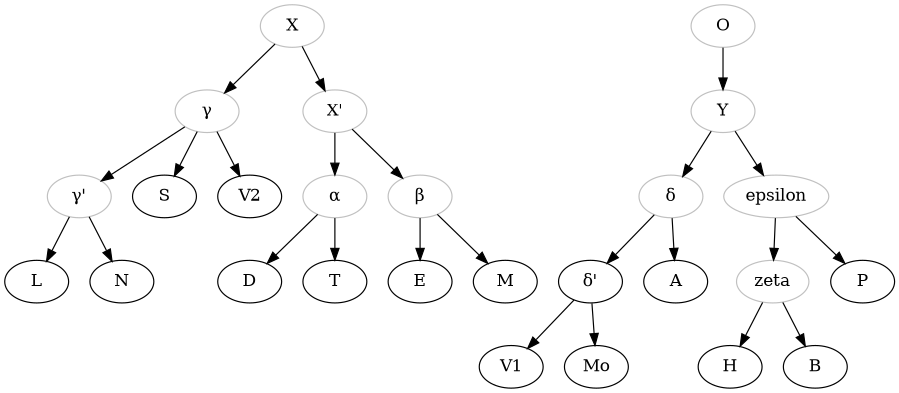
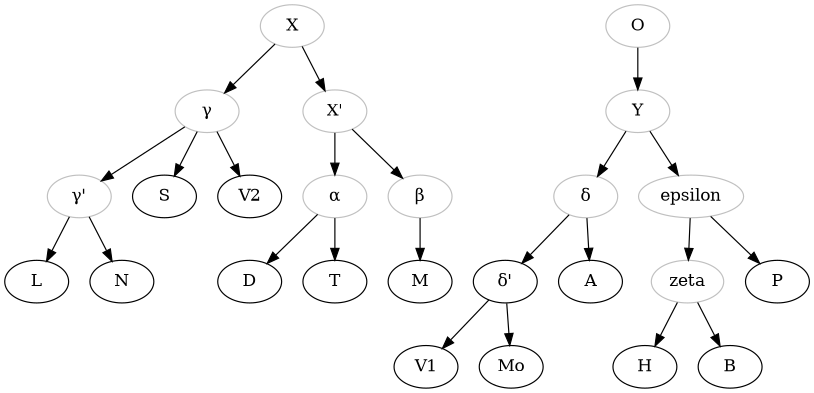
(420, 282) -> none
